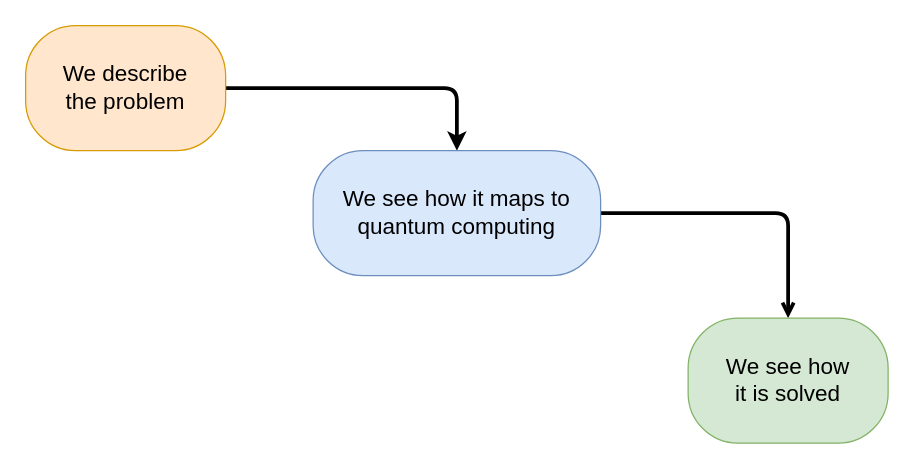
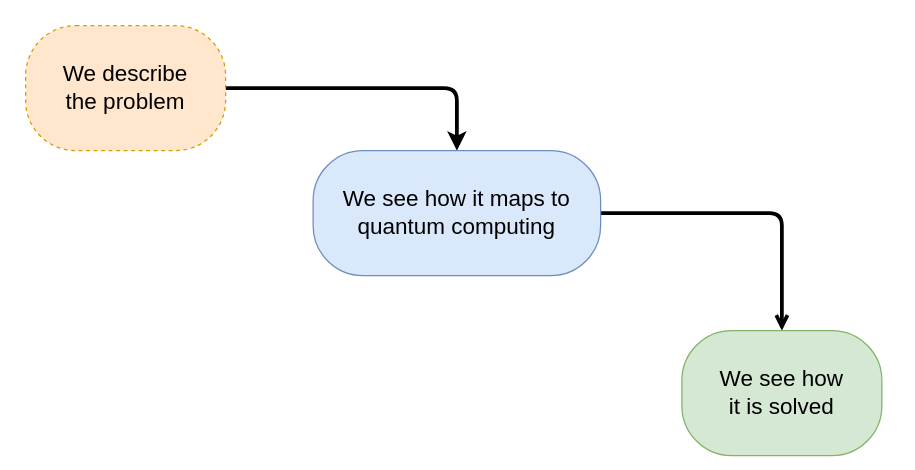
(126, 88) -> (126, 88)
(788, 381) -> (782, 393)
